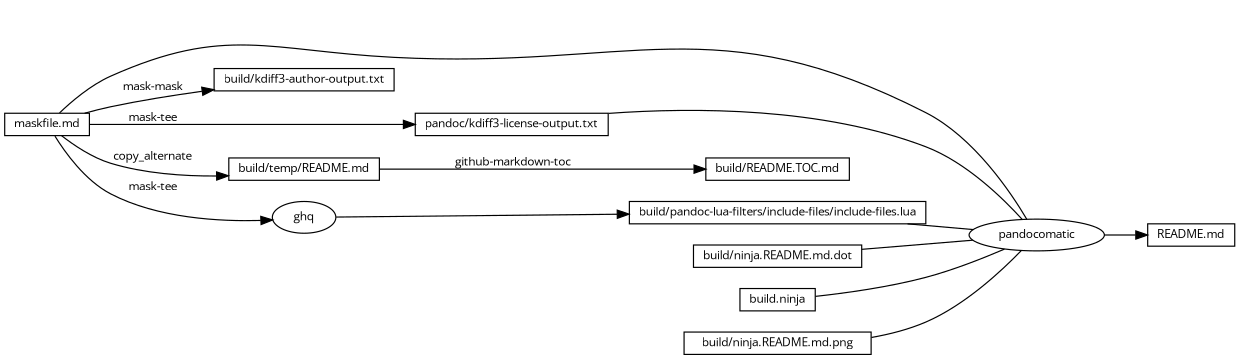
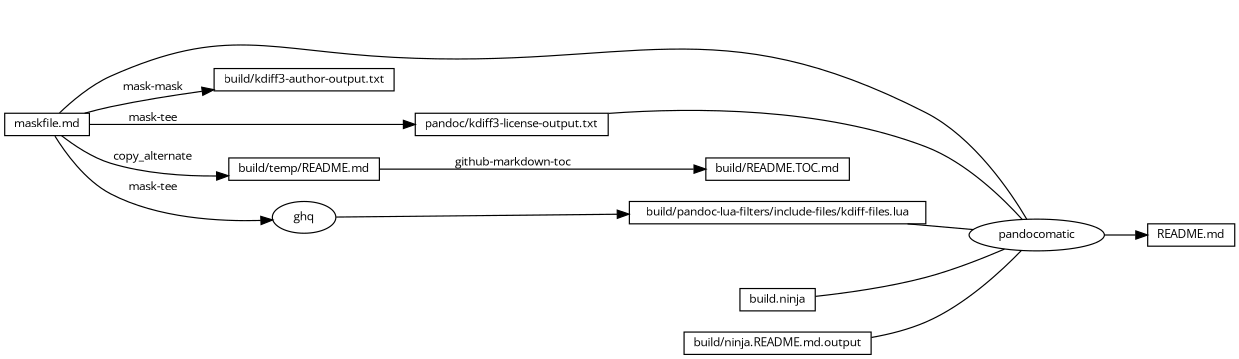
(778, 213) -> (778, 213)
(778, 256) -> none
(778, 343) -> (778, 343)
